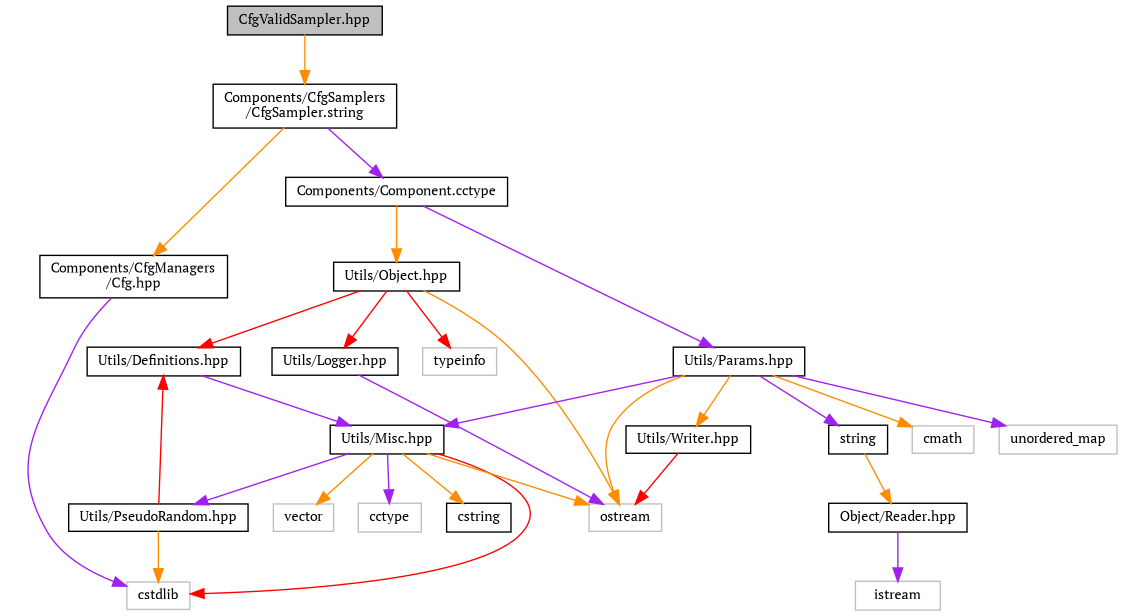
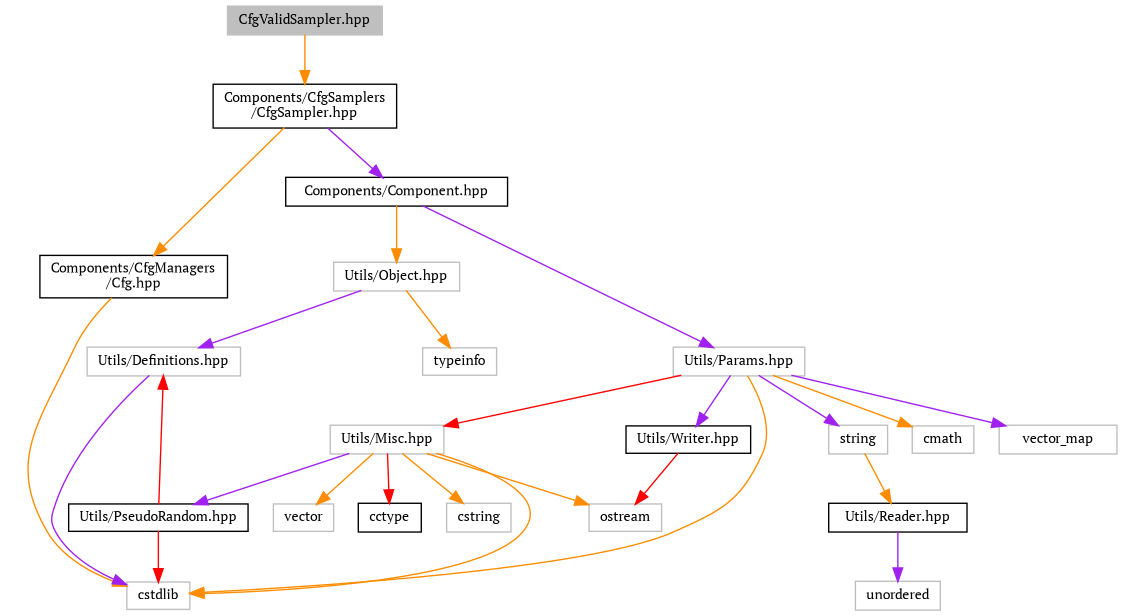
(305, 21) -> (305, 21)
(305, 106) -> (305, 106)
(397, 192) -> (397, 192)
(397, 277) -> (397, 277)
(424, 314) -> (424, 314)
(287, 317) -> (287, 317)
(164, 362) -> (164, 362)
(335, 362) -> none
(739, 362) -> (739, 362)
(535, 375) -> none
(717, 395) -> (717, 395)
(269, 398) -> (66, 478)
(570, 399) -> (570, 399)
(619, 417) -> (542, 562)
(387, 440) -> (387, 440)
(858, 440) -> (858, 440)
(1058, 440) -> (1058, 440)
(31, 448) -> (31, 448)
(388, 472) -> (388, 472)
(390, 518) -> (390, 518)
(479, 518) -> (479, 518)
(898, 518) -> (898, 518)
(158, 550) -> (158, 550)
(436, 570) -> (458, 564)
(898, 596) -> (898, 596)
